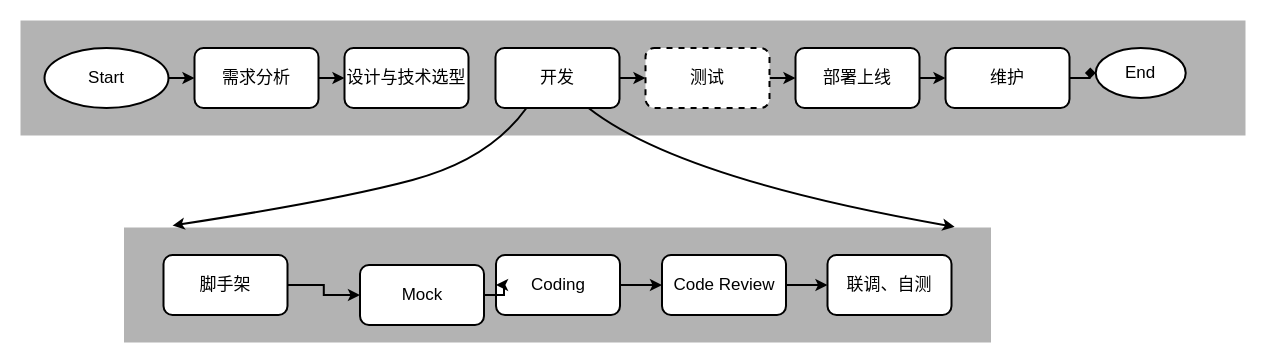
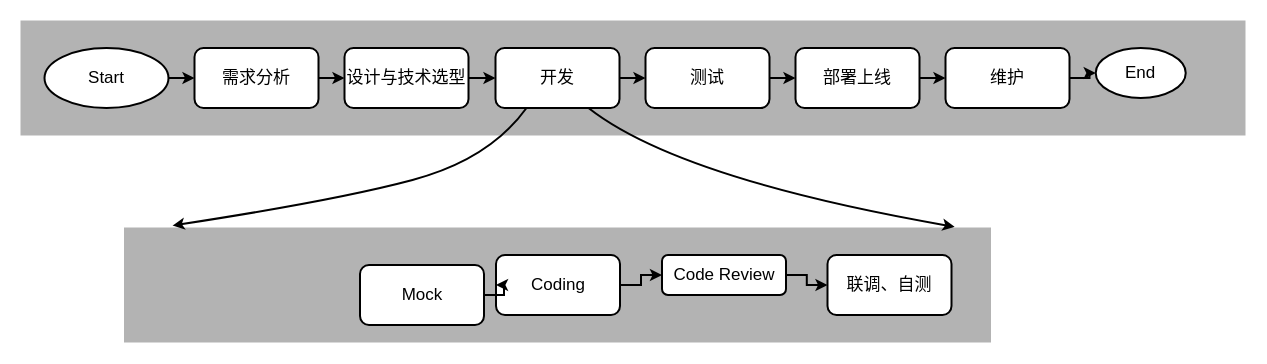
(1090, 77) -> (1090, 78)
none -> (487, 78)
(708, 78) -> (708, 78)
(226, 285) -> none
(324, 285) -> none
(724, 285) -> (724, 275)
